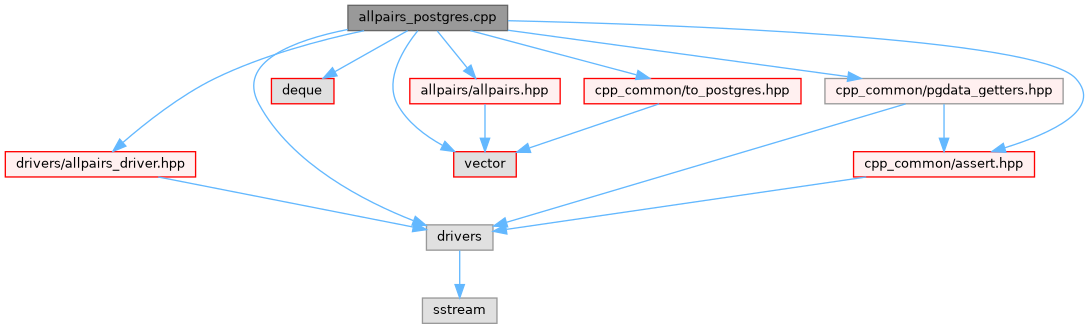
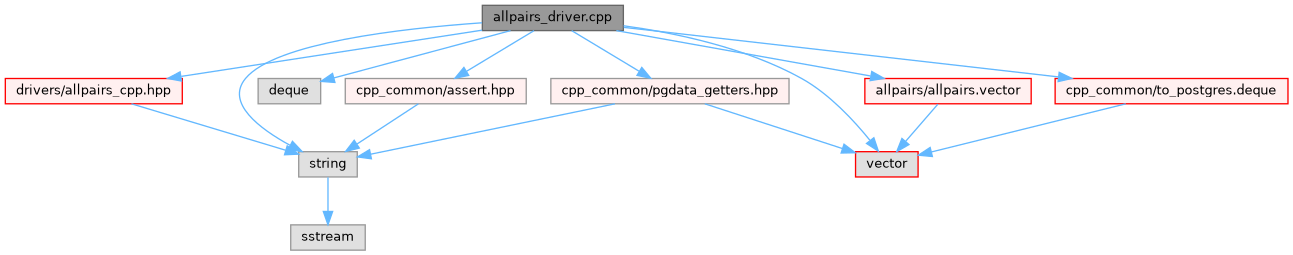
(428, 18) -> (553, 18)
(303, 91) -> (289, 91)
(485, 91) -> (948, 91)
(693, 91) -> (1172, 91)
(944, 121) -> (773, 126)
(100, 164) -> (94, 91)
(944, 164) -> (436, 91)
(460, 238) -> (328, 164)
